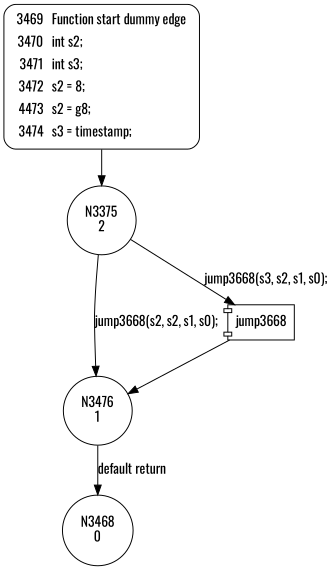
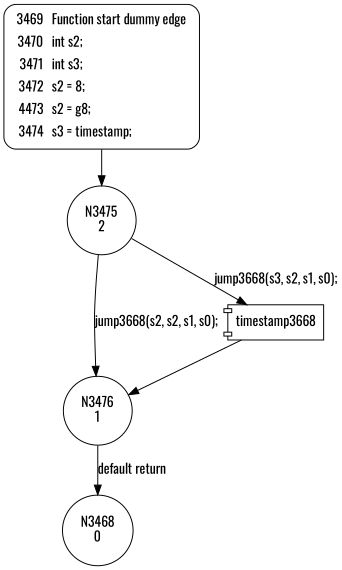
(102, 220) -> (102, 220)
(261, 322) -> (276, 322)
